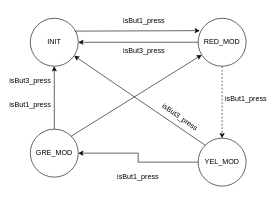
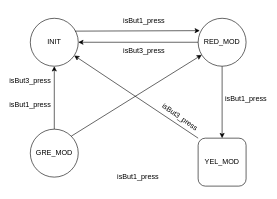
(222, 100) -> (222, 100)
(138, 162) -> none
(222, 162) -> (222, 162)
